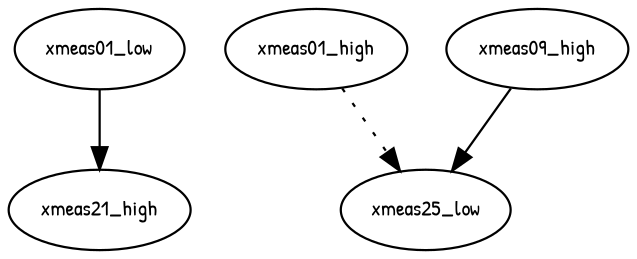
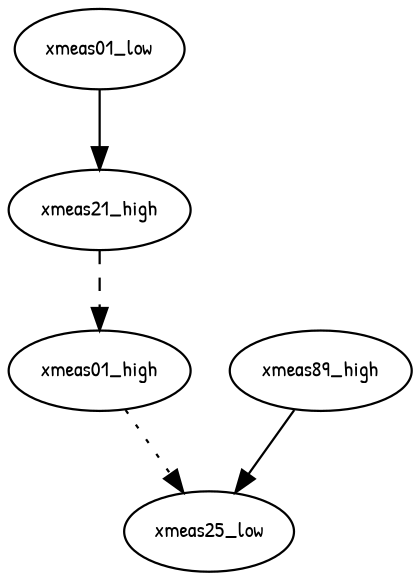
(537, 49) -> (321, 371)
none -> (100, 279)
